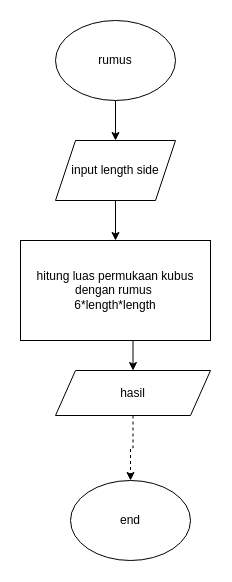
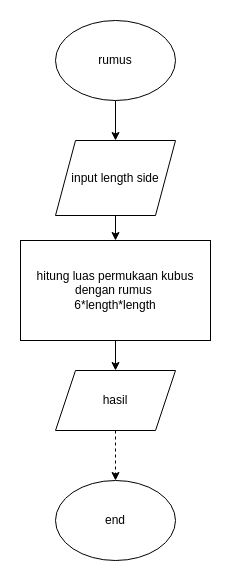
(116, 171) -> (116, 178)
(133, 393) -> (116, 401)
(131, 521) -> (116, 521)
